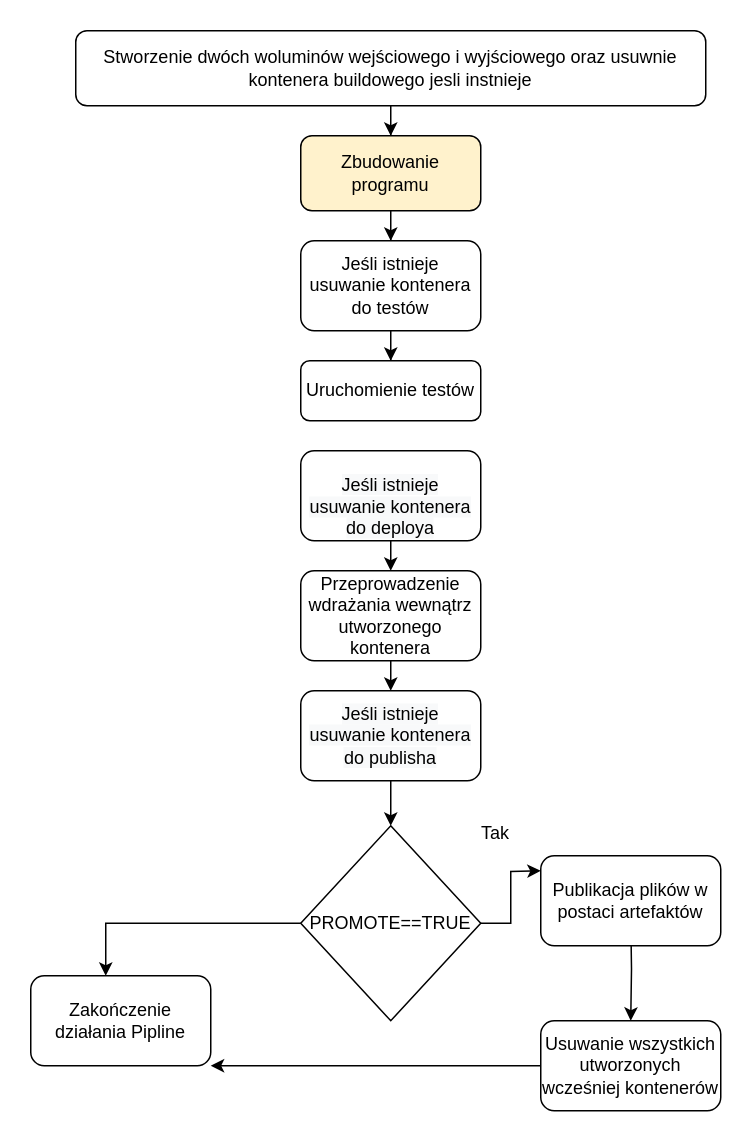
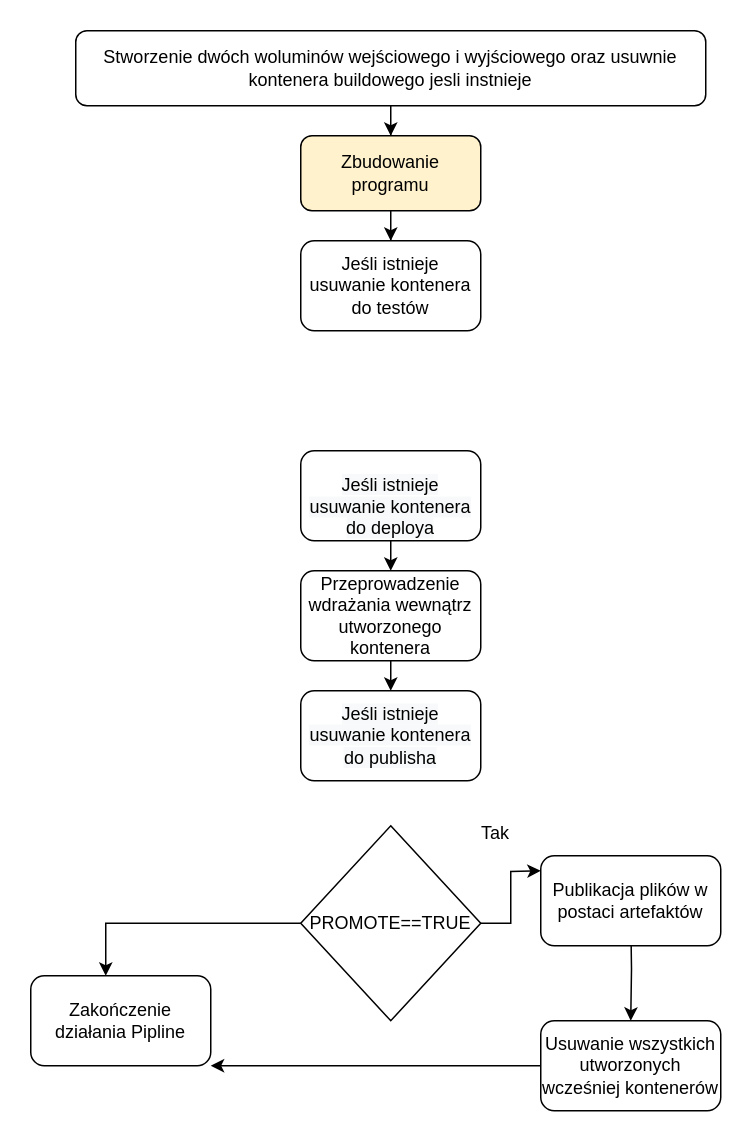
(391, 351) -> none
(391, 391) -> none
(391, 798) -> none
